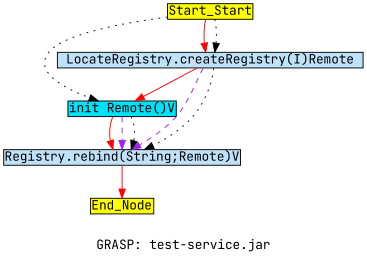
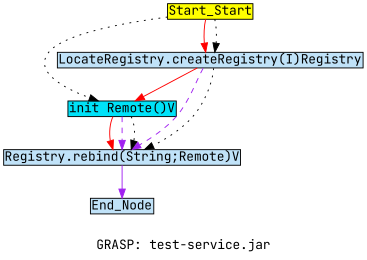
(210, 60) -> (210, 60)
(122, 177) -> (122, 177)
(122, 206) -> (122, 206)
